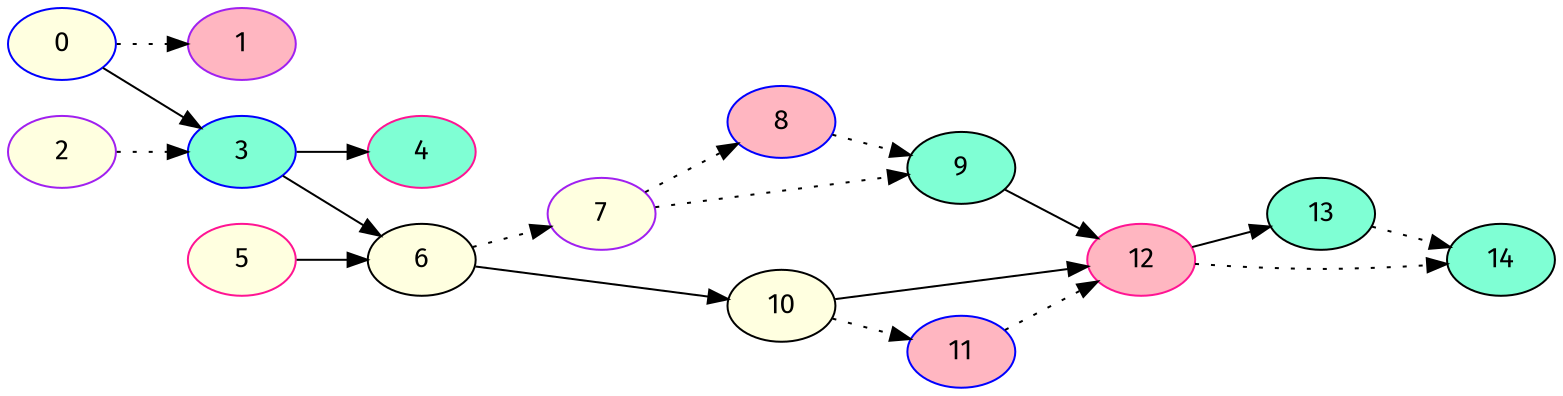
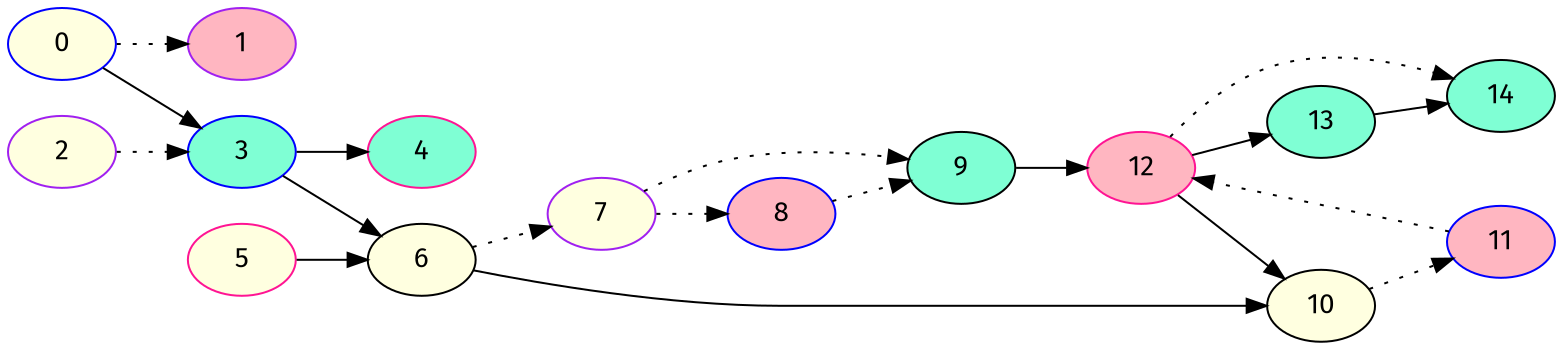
(1401, 234) -> (1401, 110)
(951, 284) -> (1223, 231)
